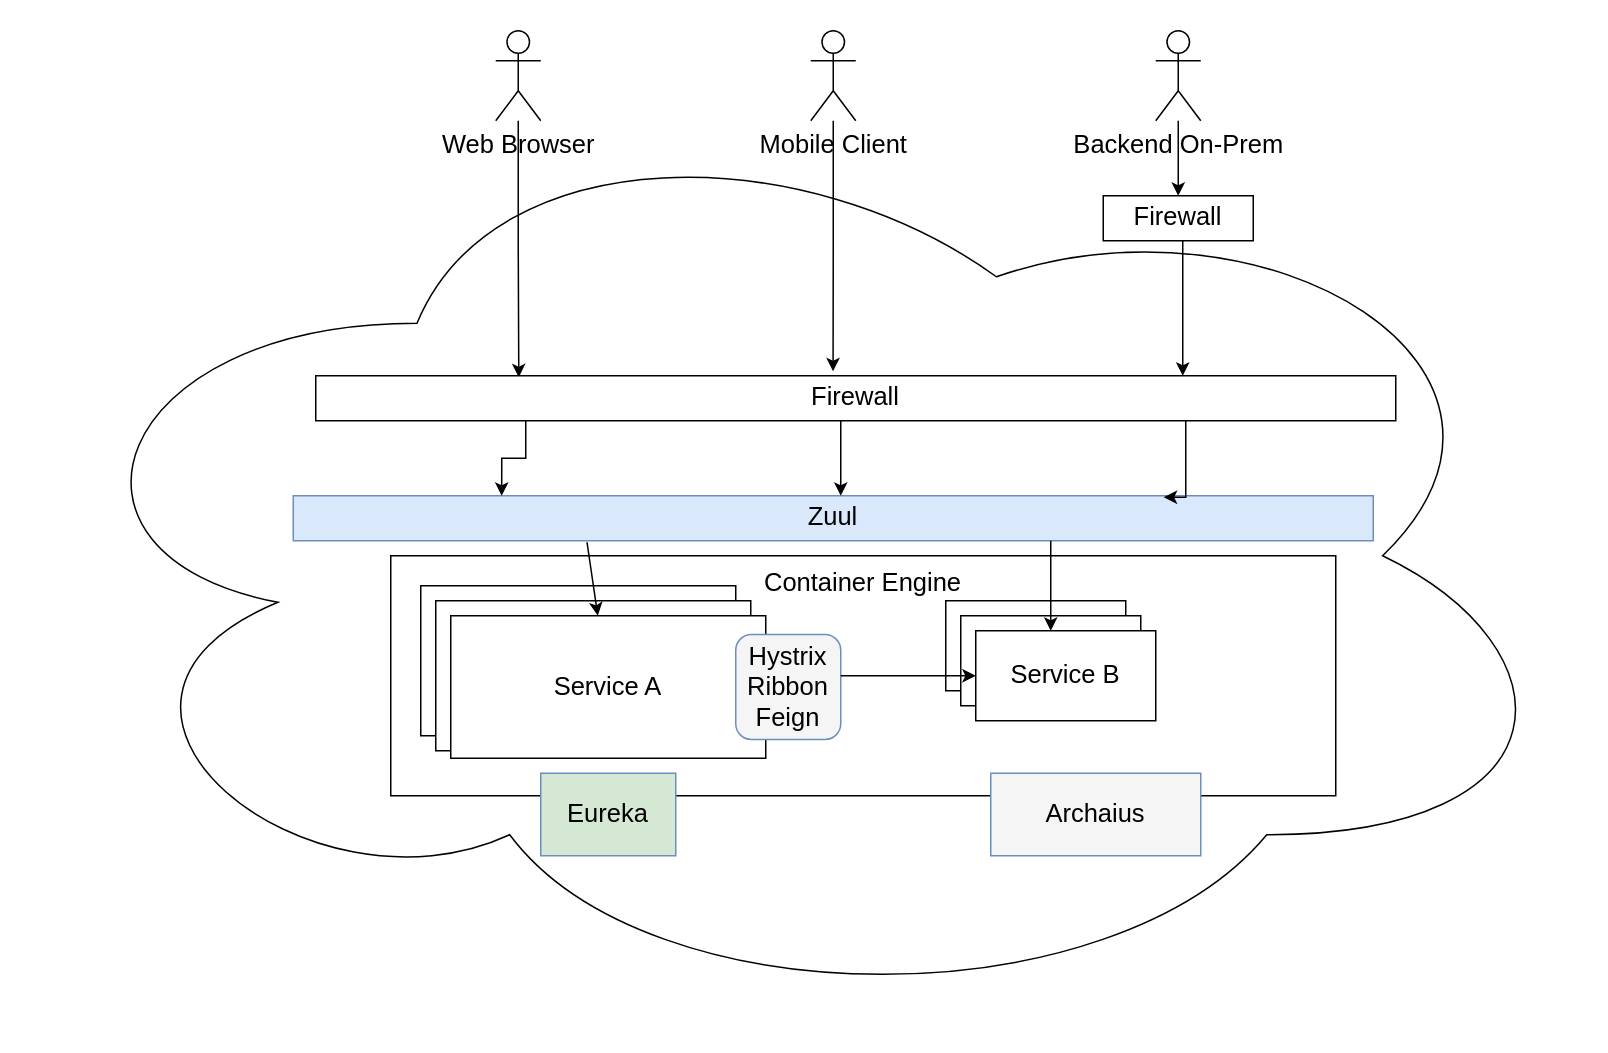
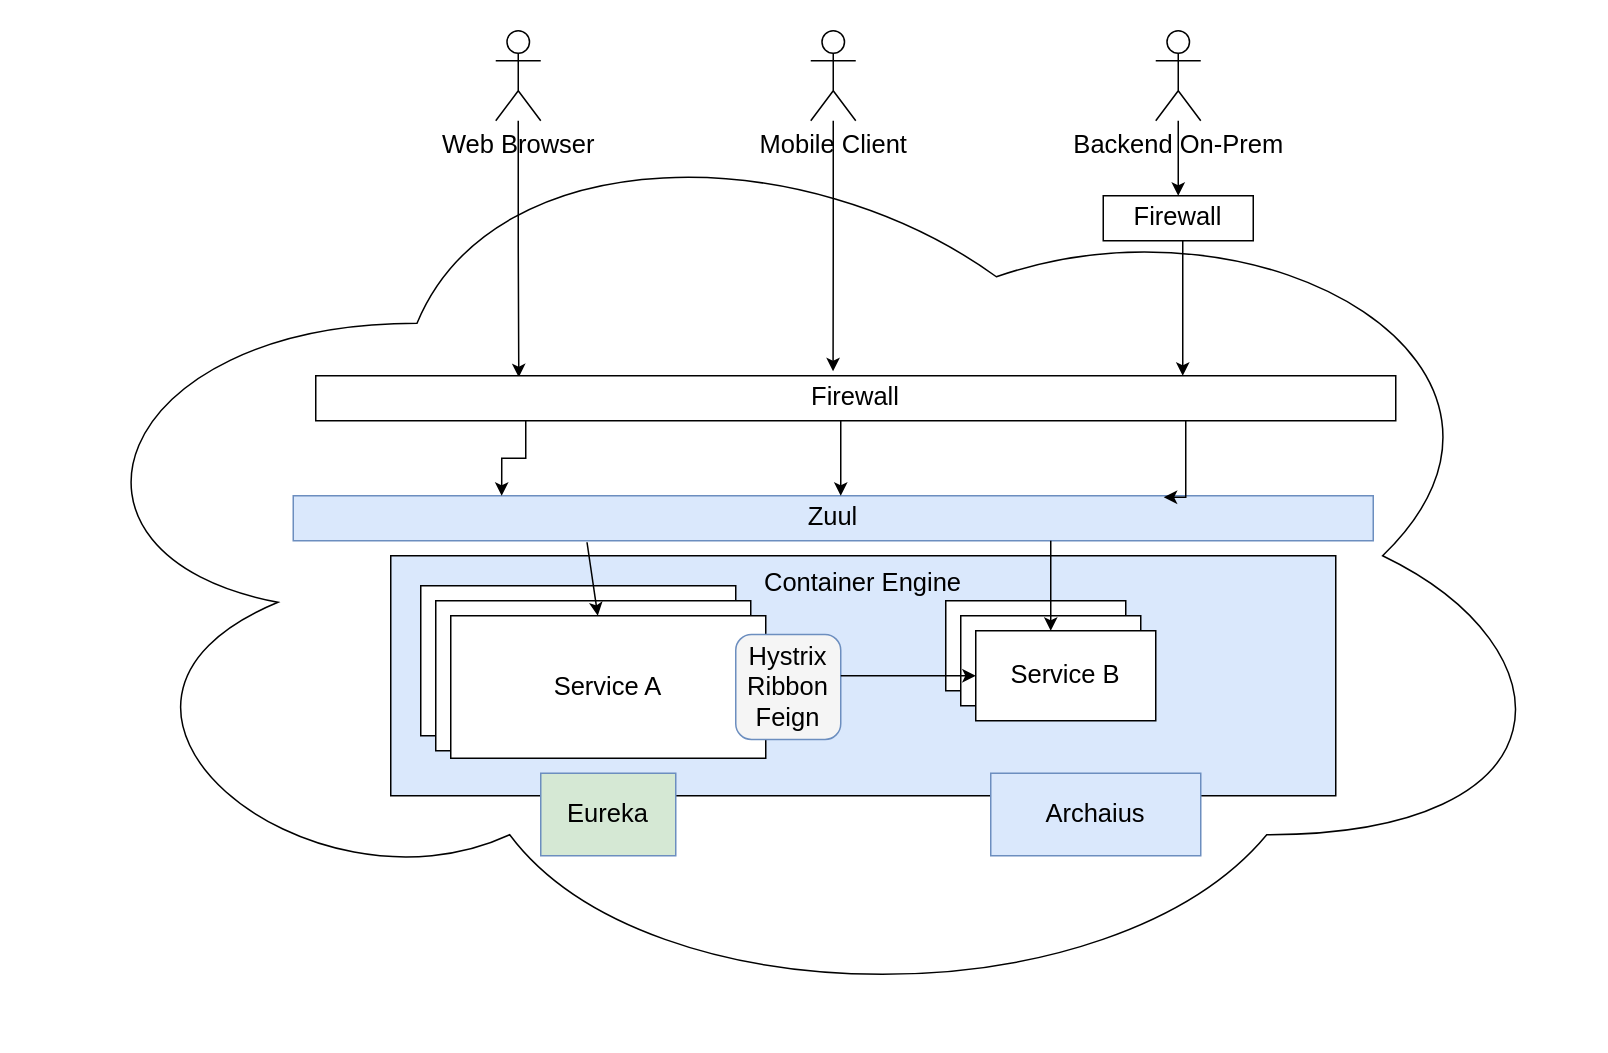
(863, 676) -> (863, 676)
(1096, 815) -> (1096, 815)
